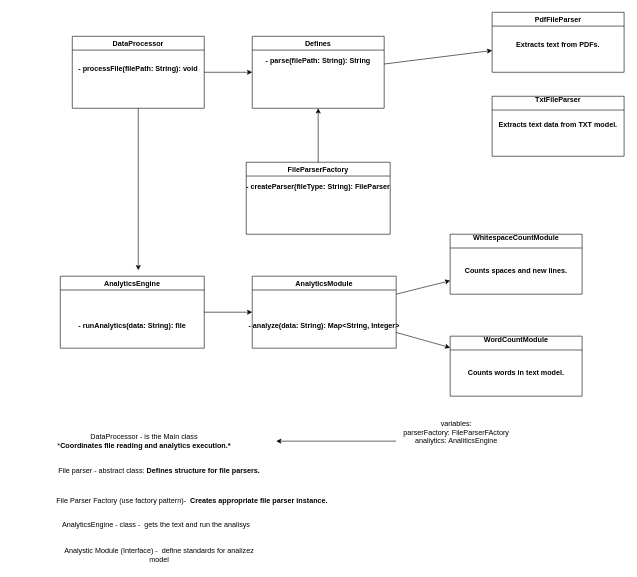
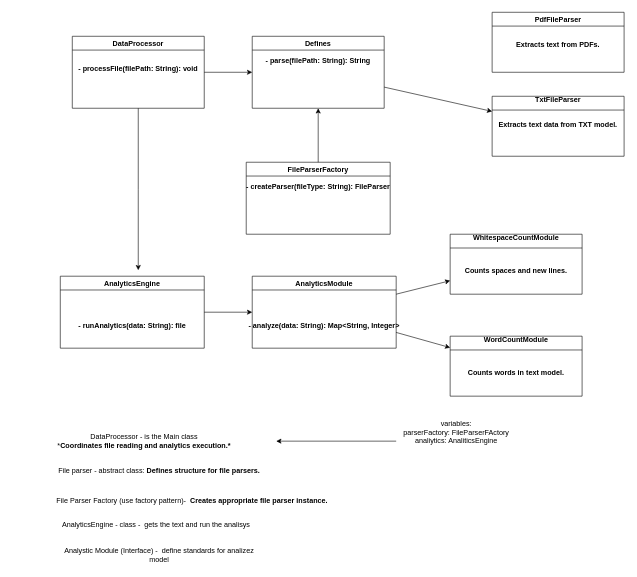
(437, 57) -> none
none -> (437, 99)
